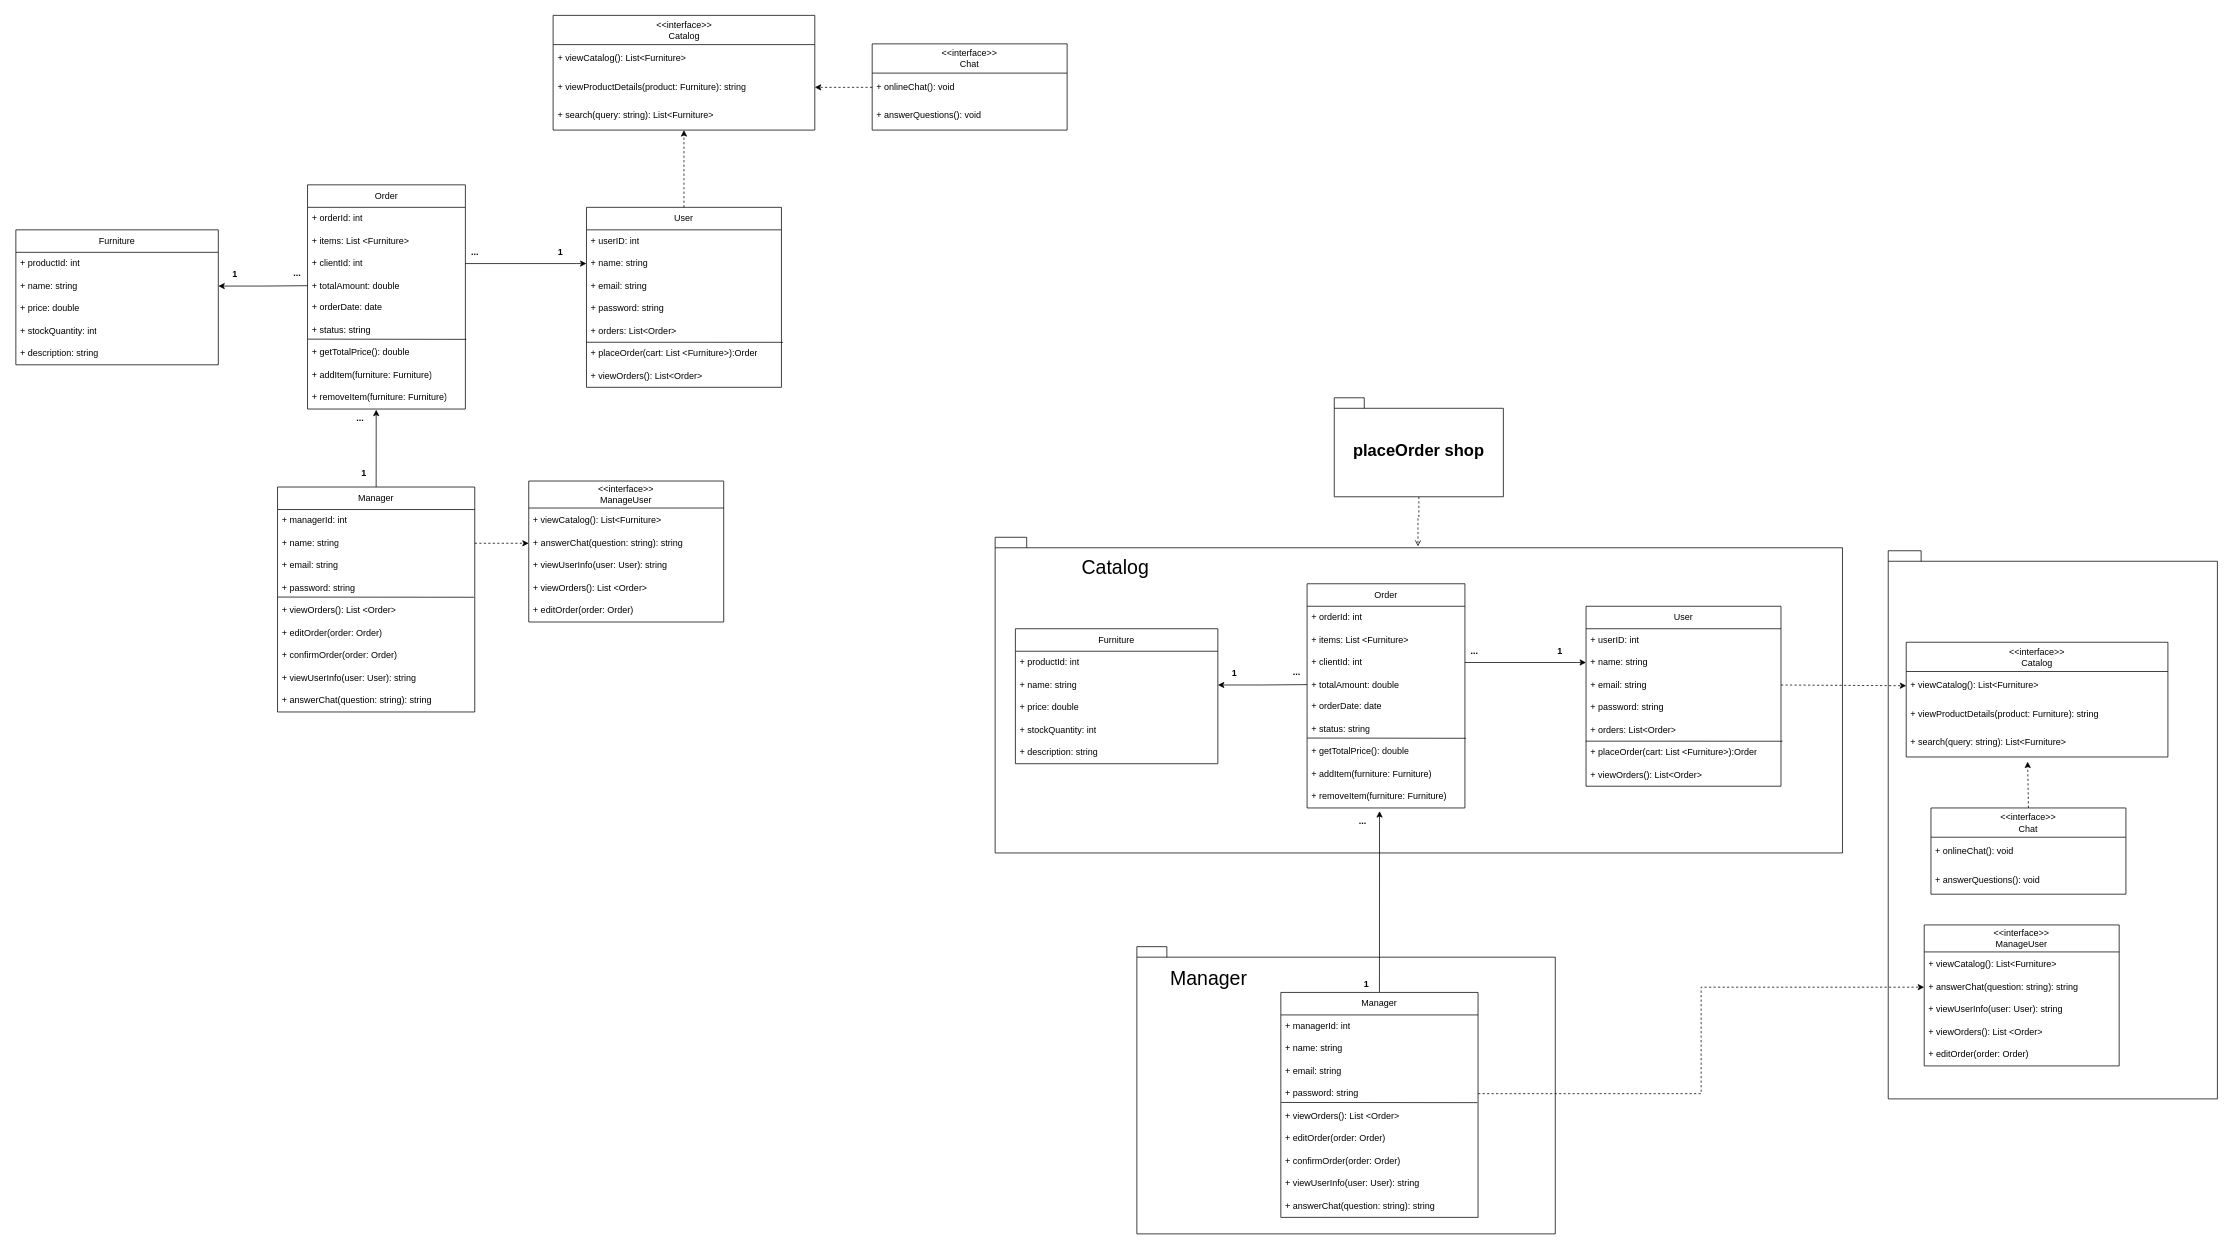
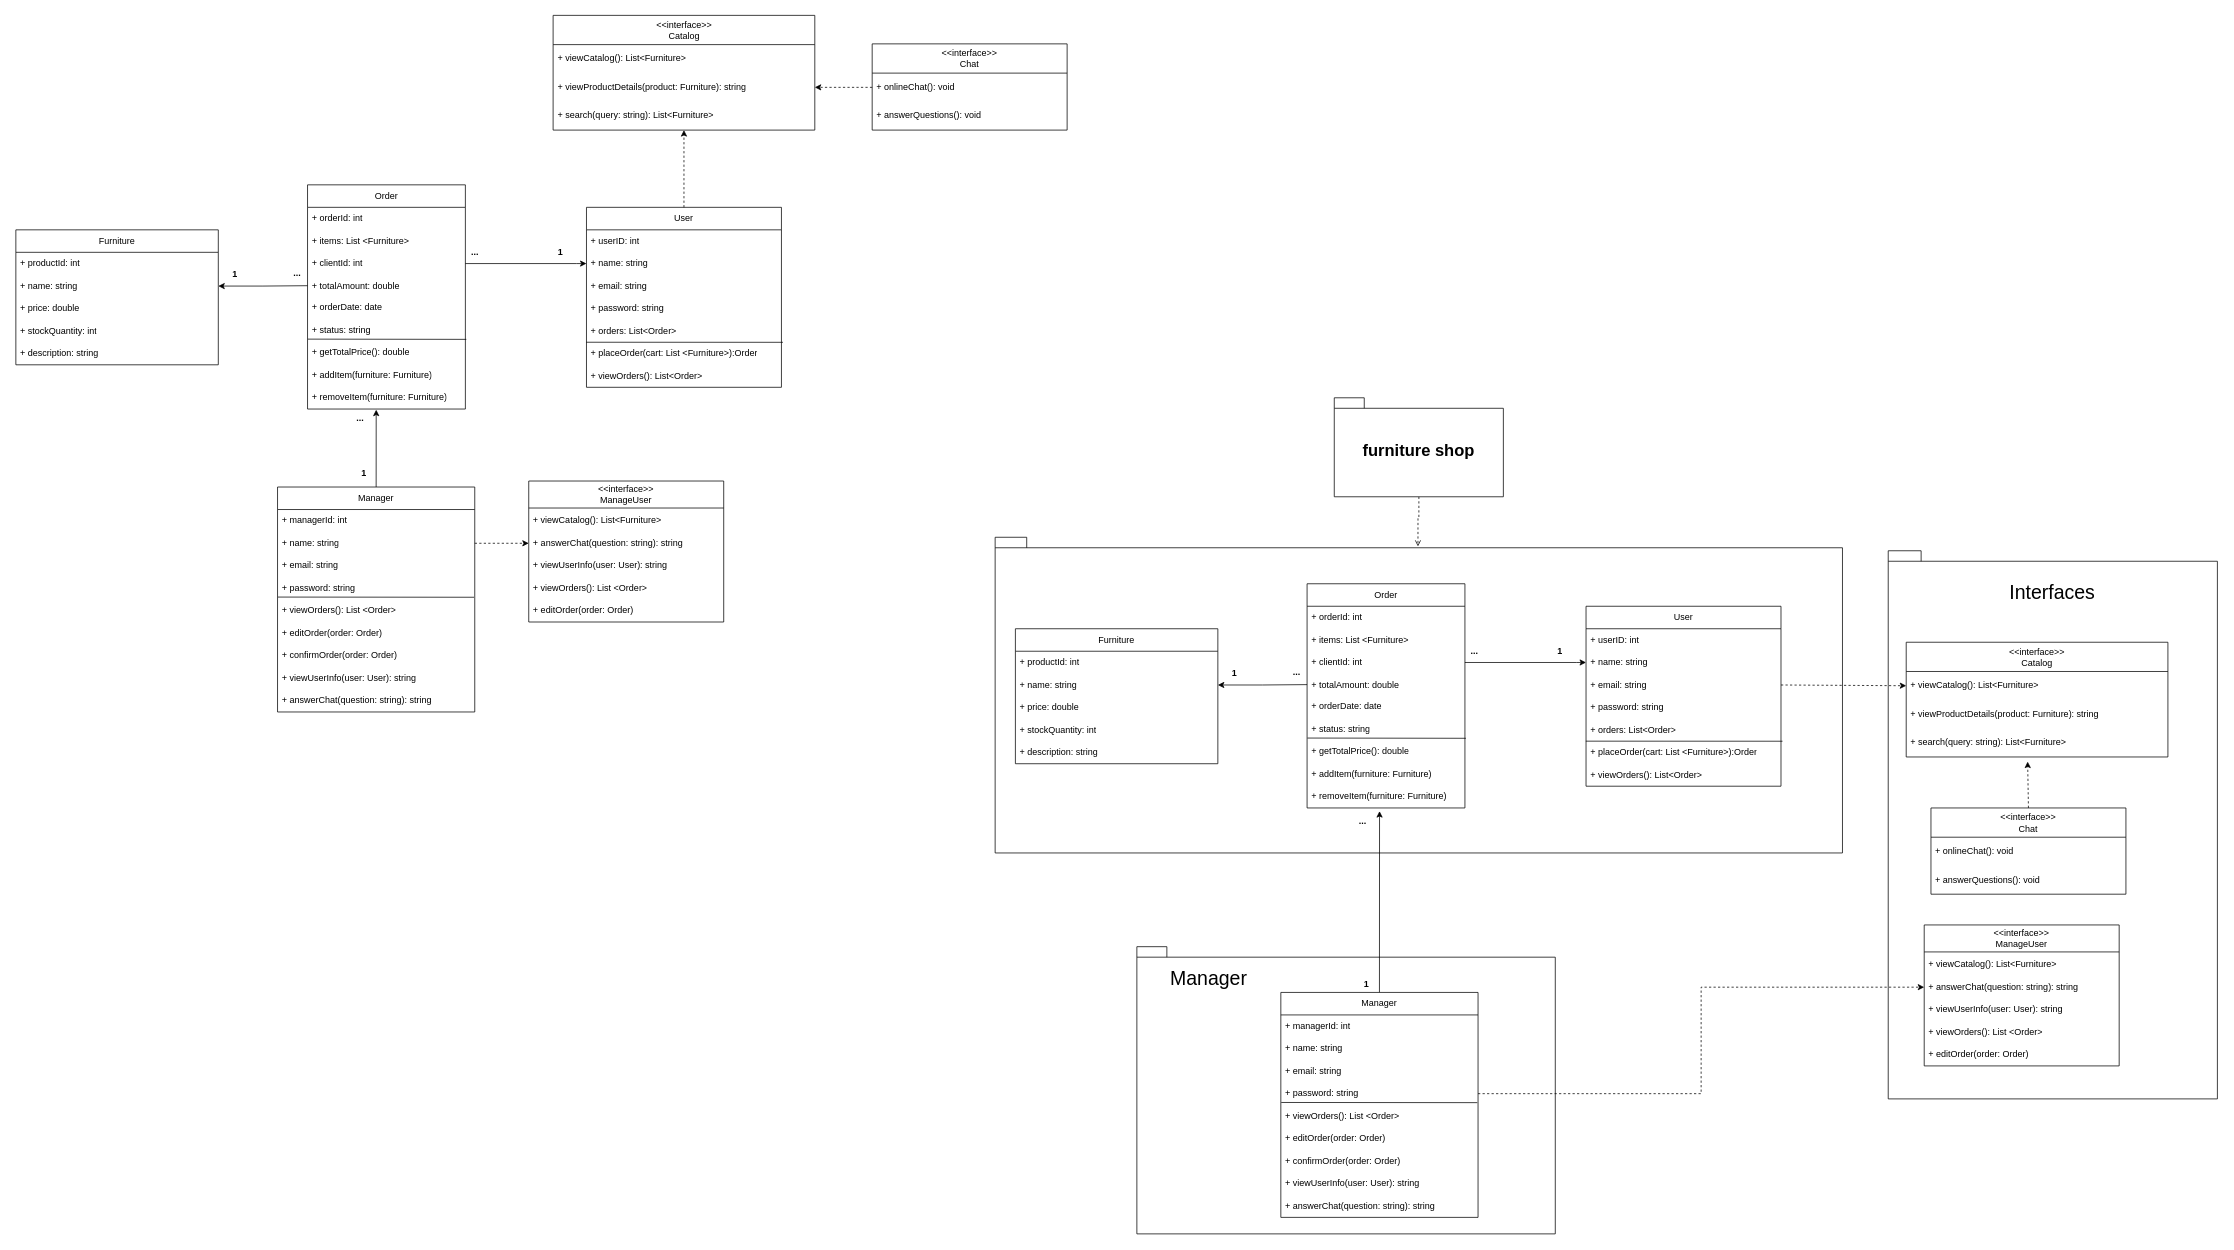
(1419, 451) -> (1419, 451)
(1115, 567) -> none
none -> (2052, 593)
